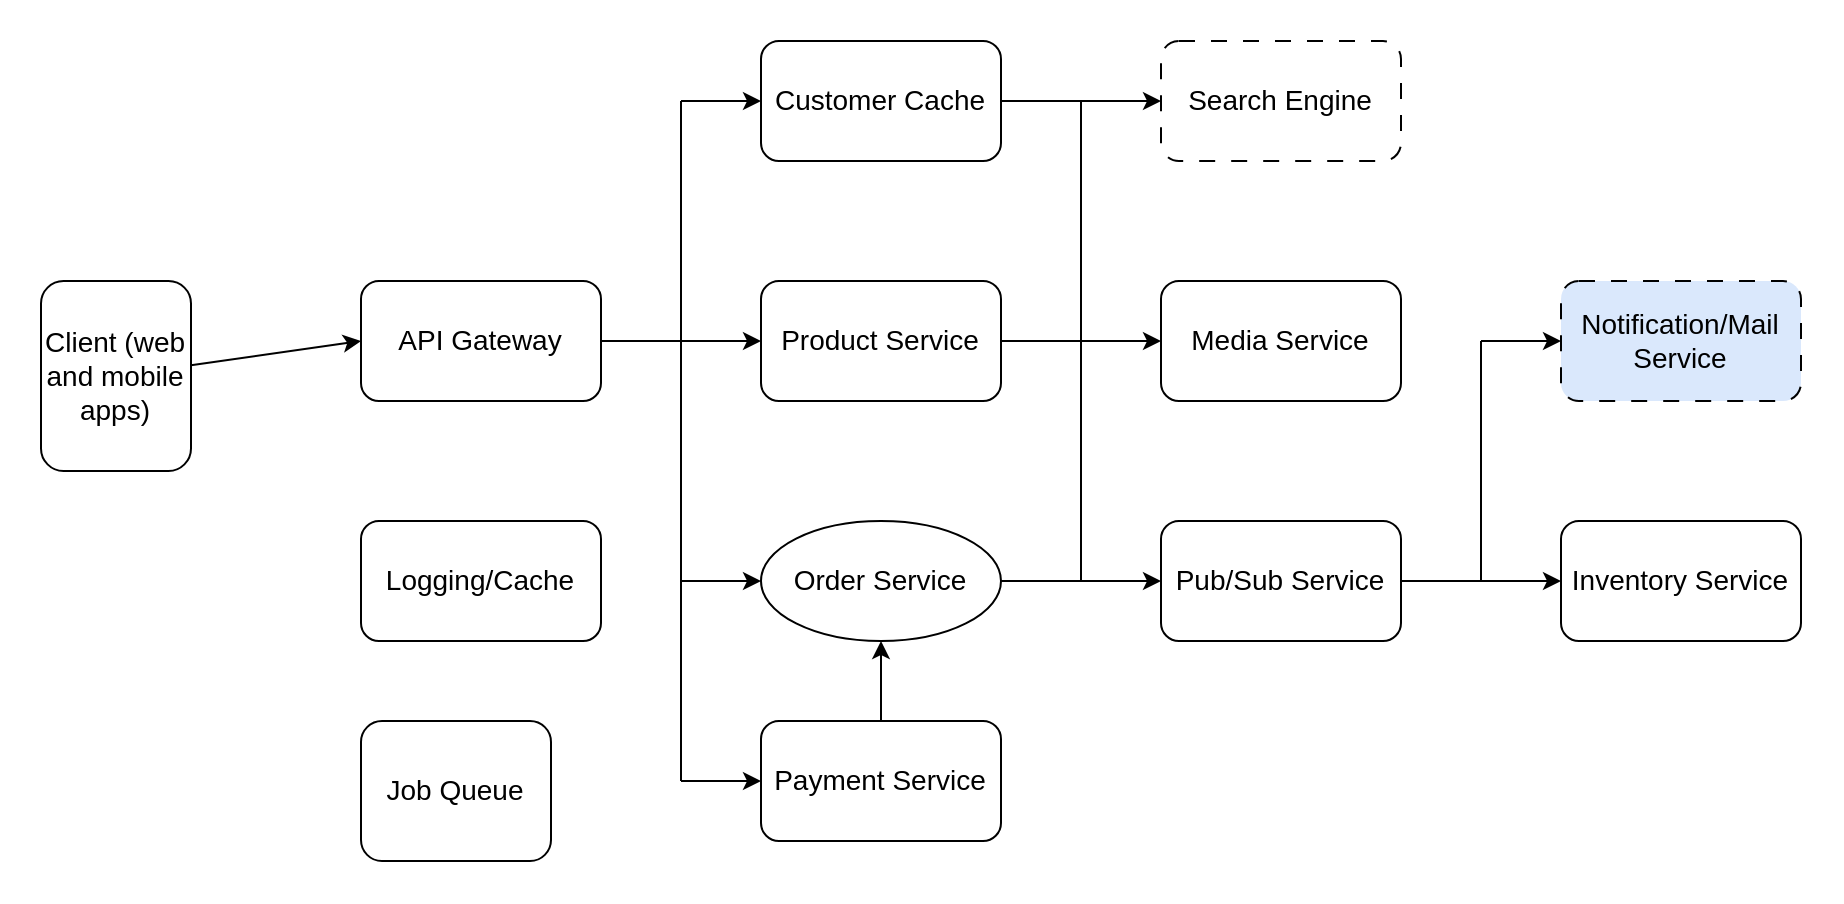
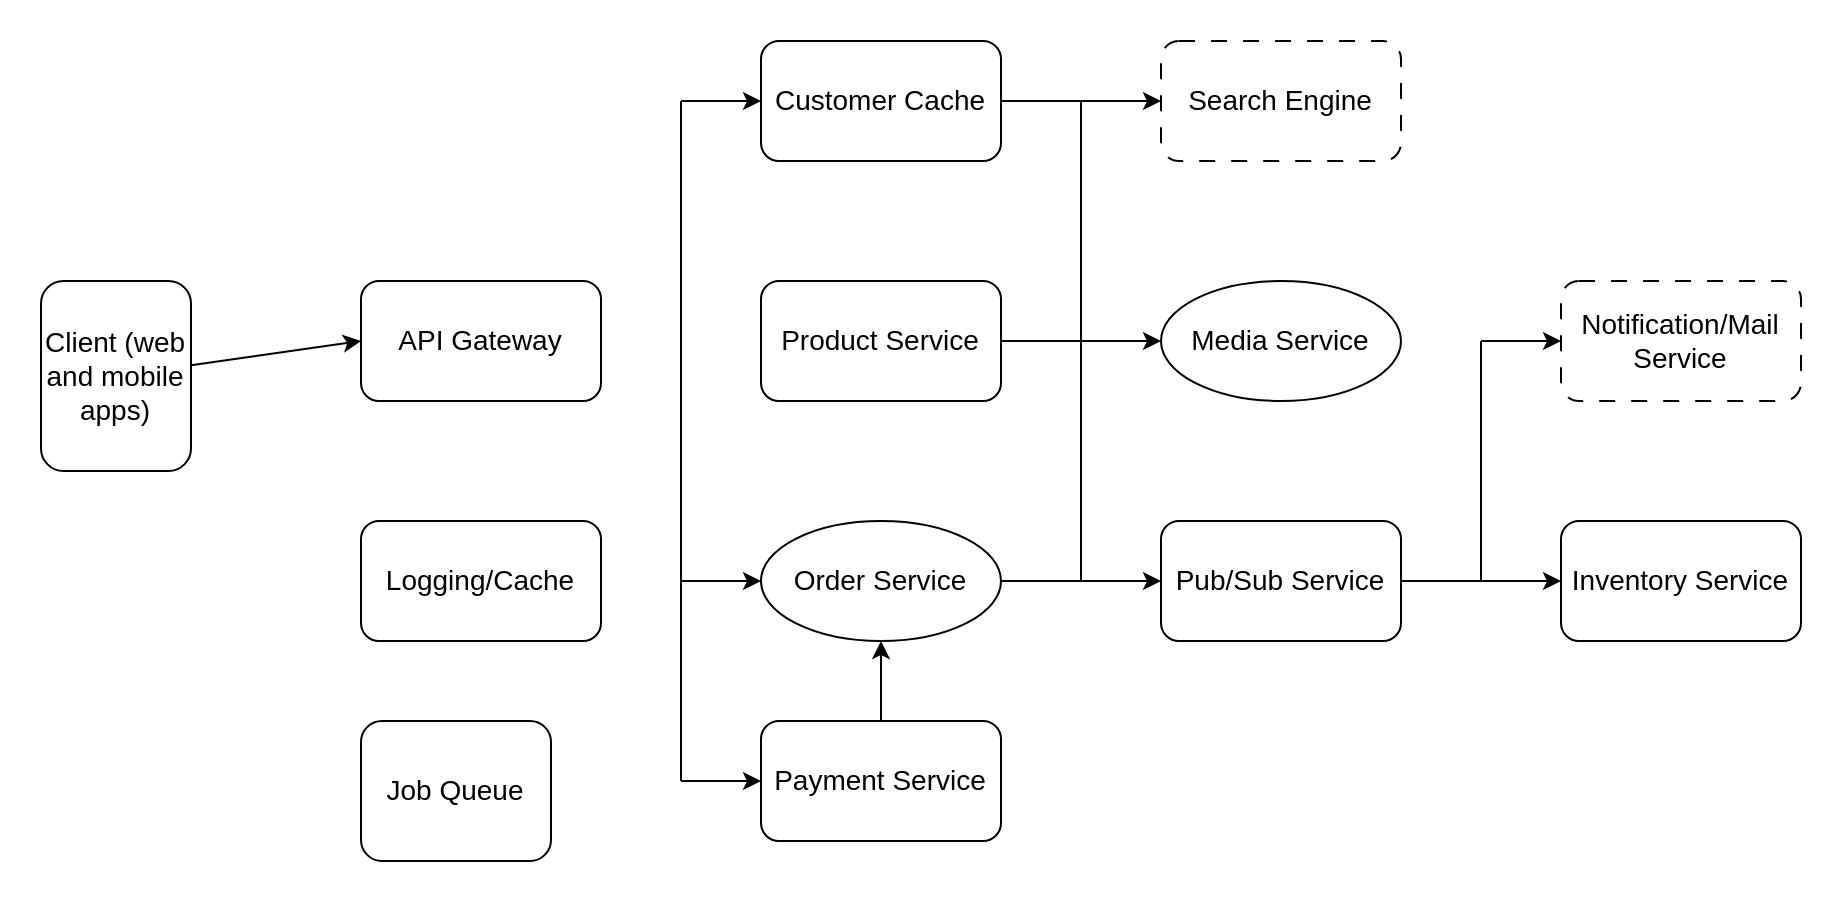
(674, 341) -> none
(1281, 341) -> (1281, 341)
(1681, 341) -> (1681, 341)
